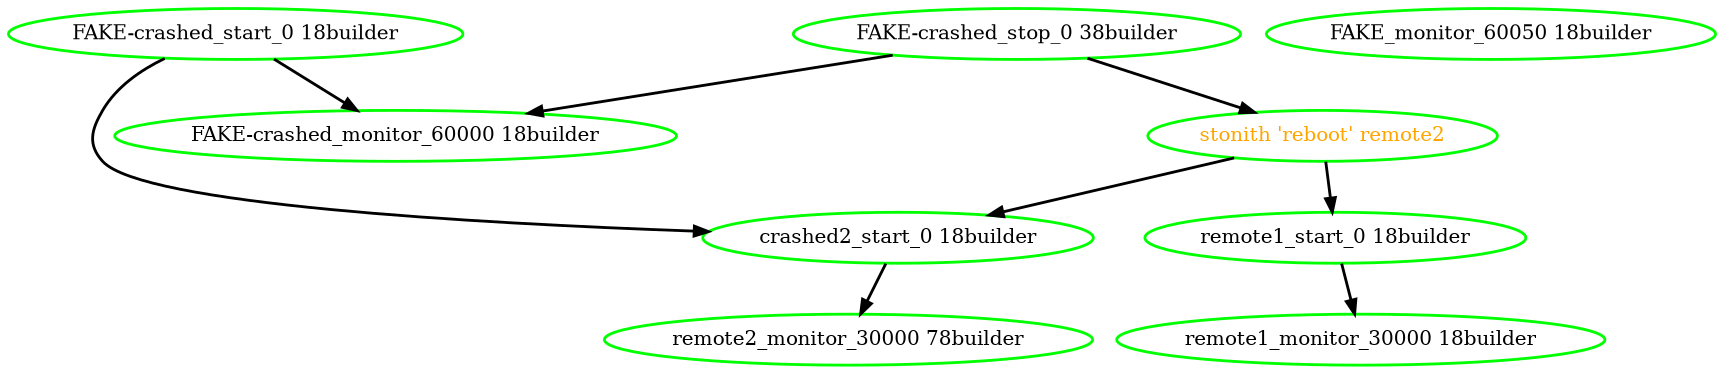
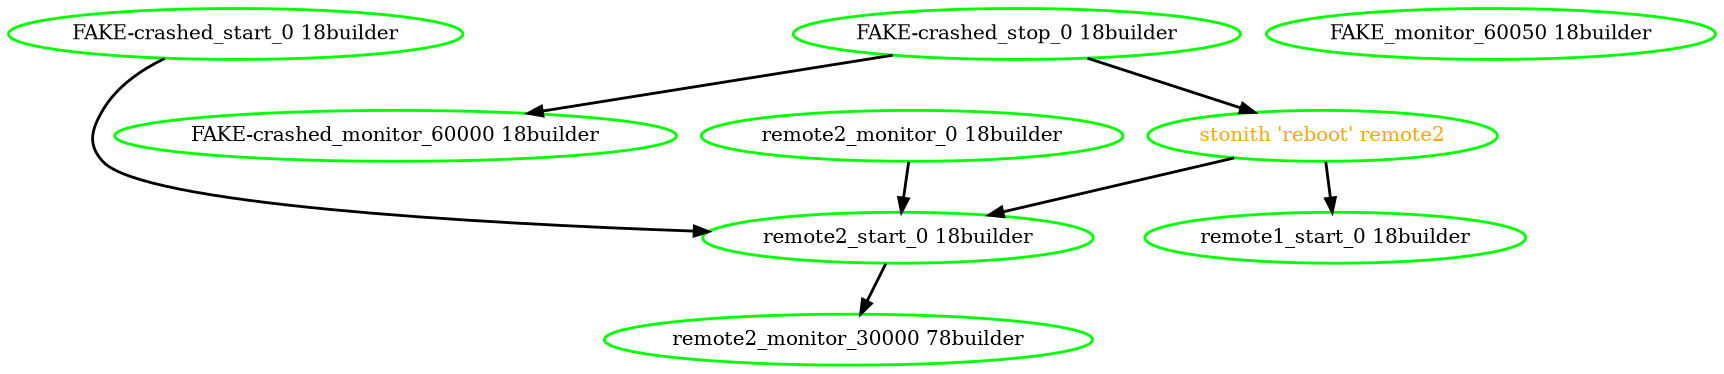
(1017, 34) -> (1017, 34)
(309, 81) -> none
none -> (912, 136)
(898, 238) -> (898, 238)
(1361, 340) -> none
